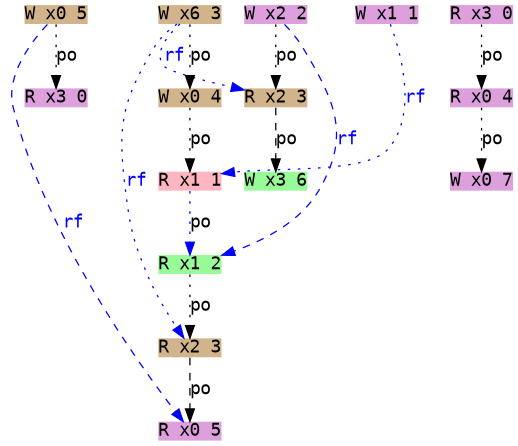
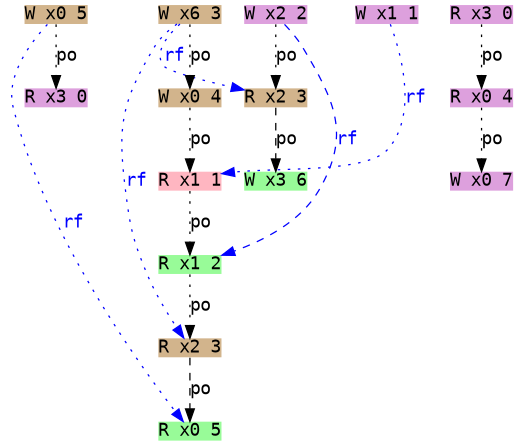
(190, 217) -> (190, 217)
(58, 226) -> (58, 226)
(190, 431) -> (190, 431)
